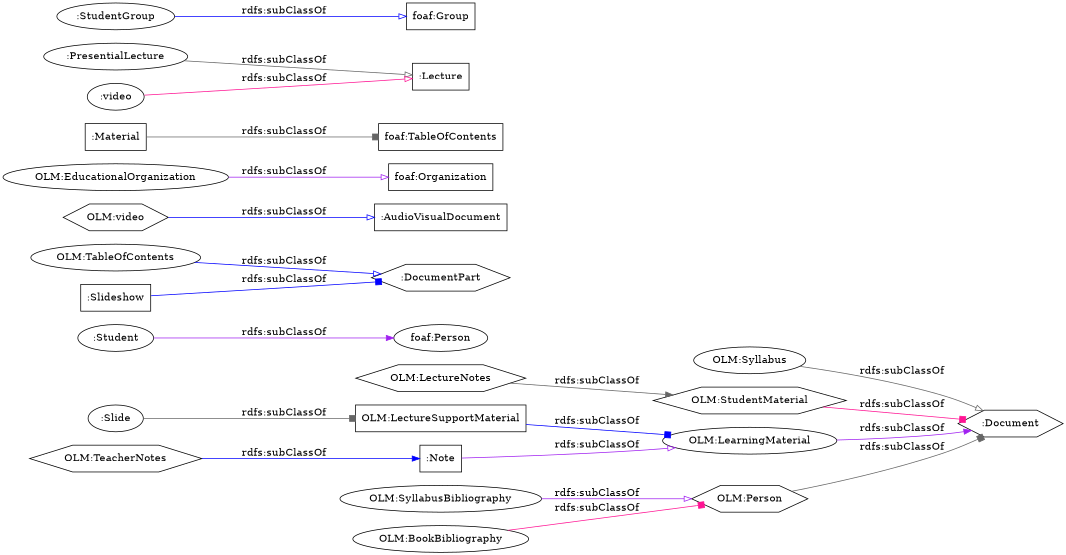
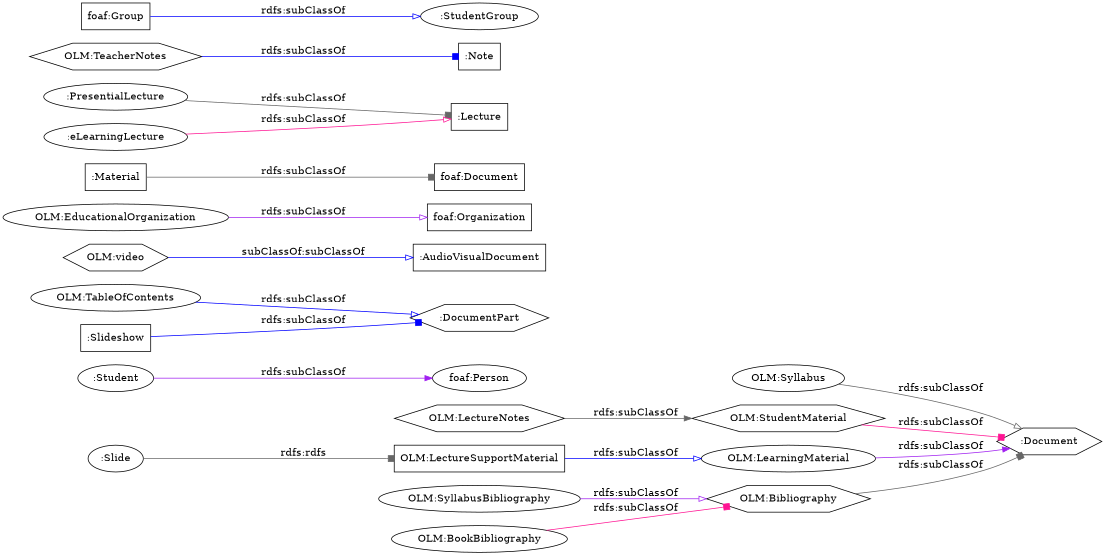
(287, 16) -> (281, 16)
(294, 68) -> (314, 108)
(116, 97) -> (116, 137)
(441, 137) -> (479, 177)
(284, 212) -> (304, 252)
(284, 413) -> (304, 453)
(595, 429) -> (629, 459)
(565, 454) -> none
(307, 459) -> (326, 57)
(750, 499) -> (788, 499)
